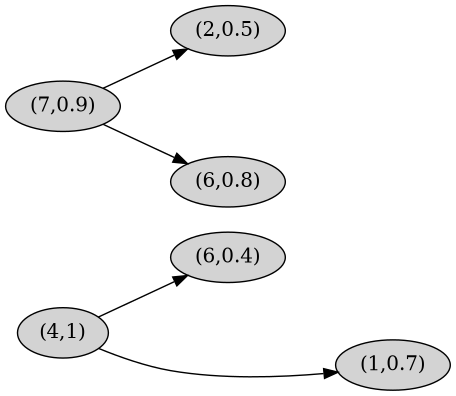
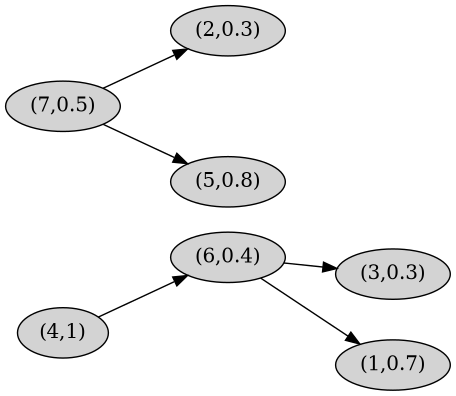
(228, 31) -> (228, 31)
(63, 106) -> (63, 106)
(228, 182) -> (228, 182)
none -> (393, 274)
(210, 375) -> (304, 307)
